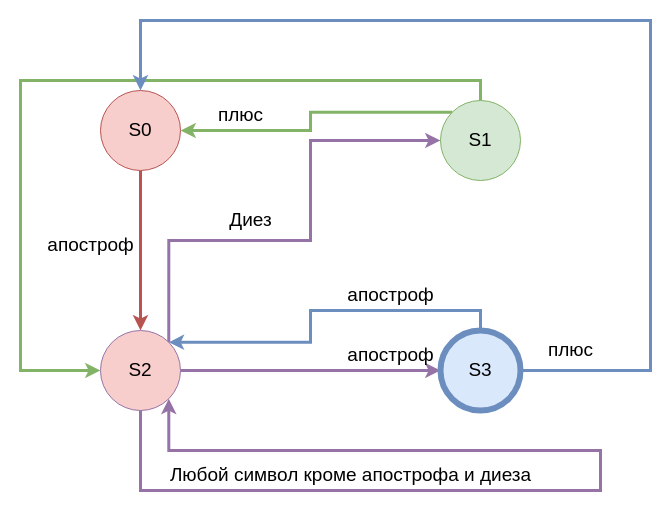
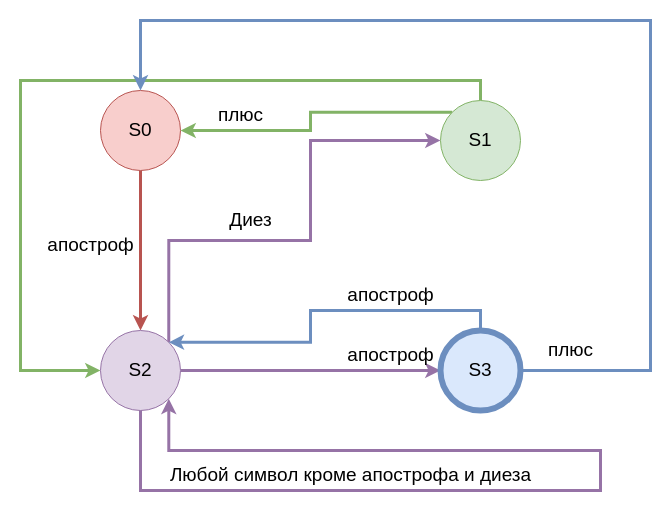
(141, 371) -> (141, 371)
